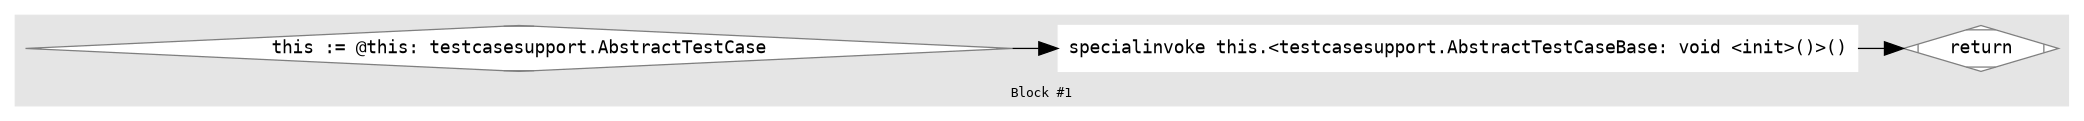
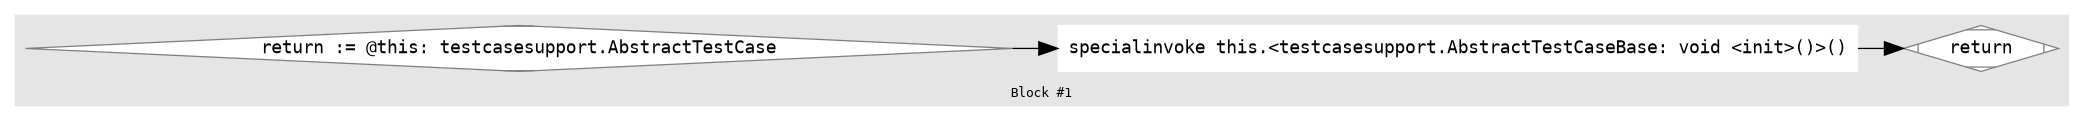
(519, 48) -> (519, 48)
